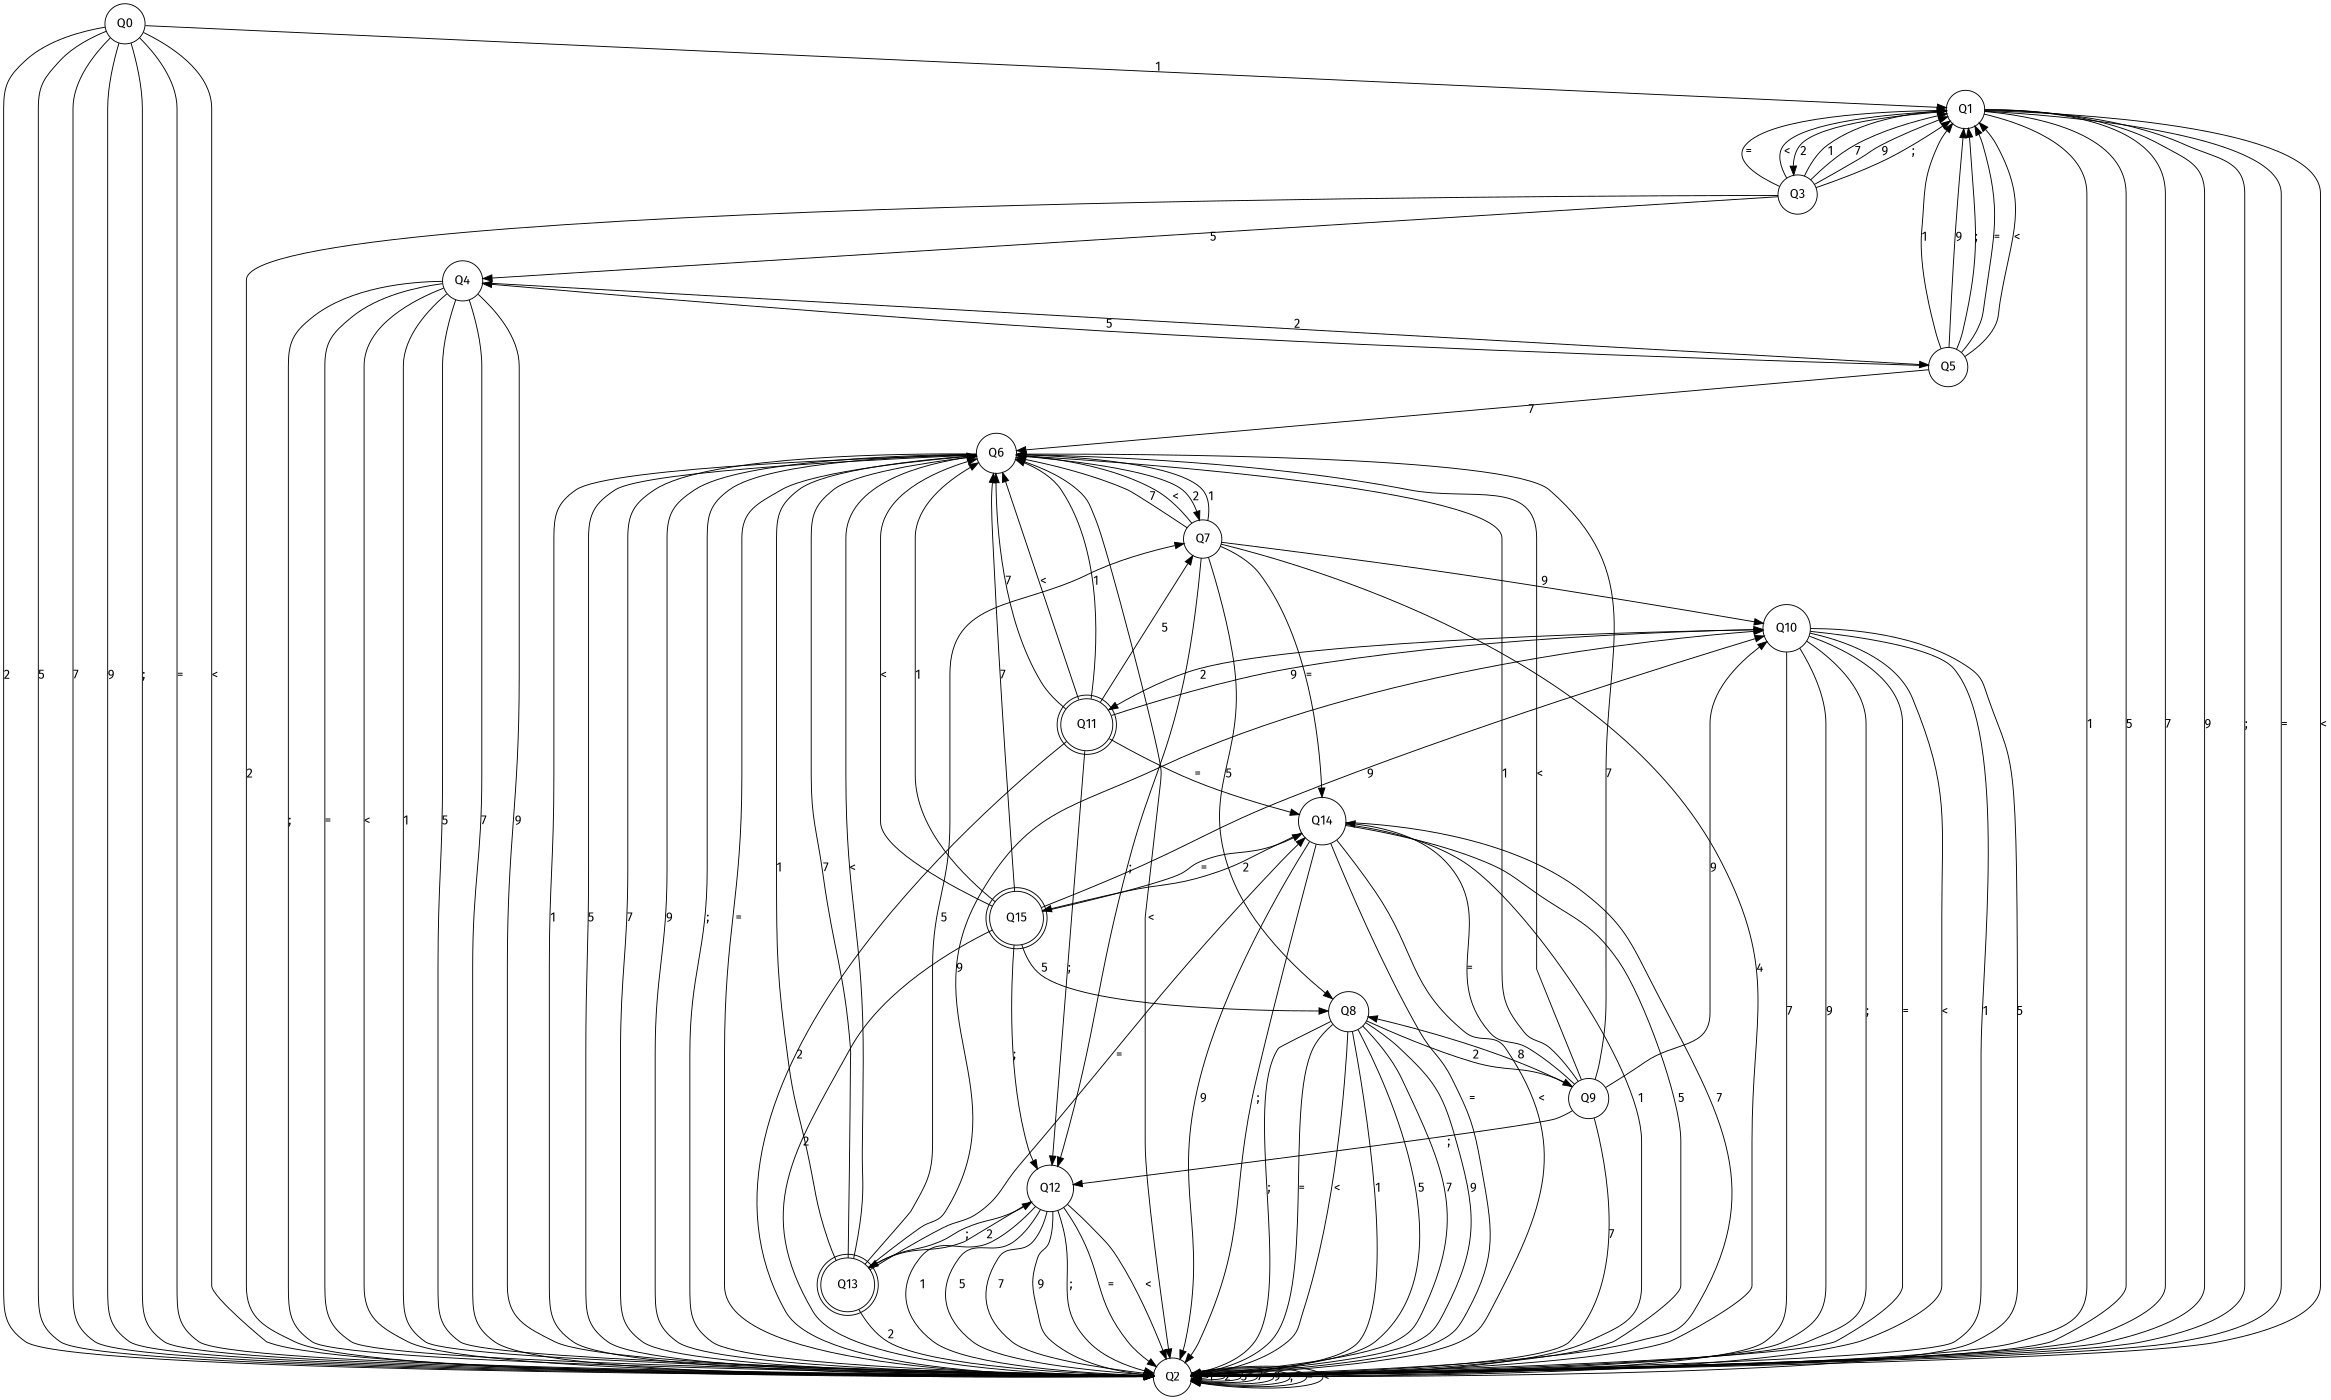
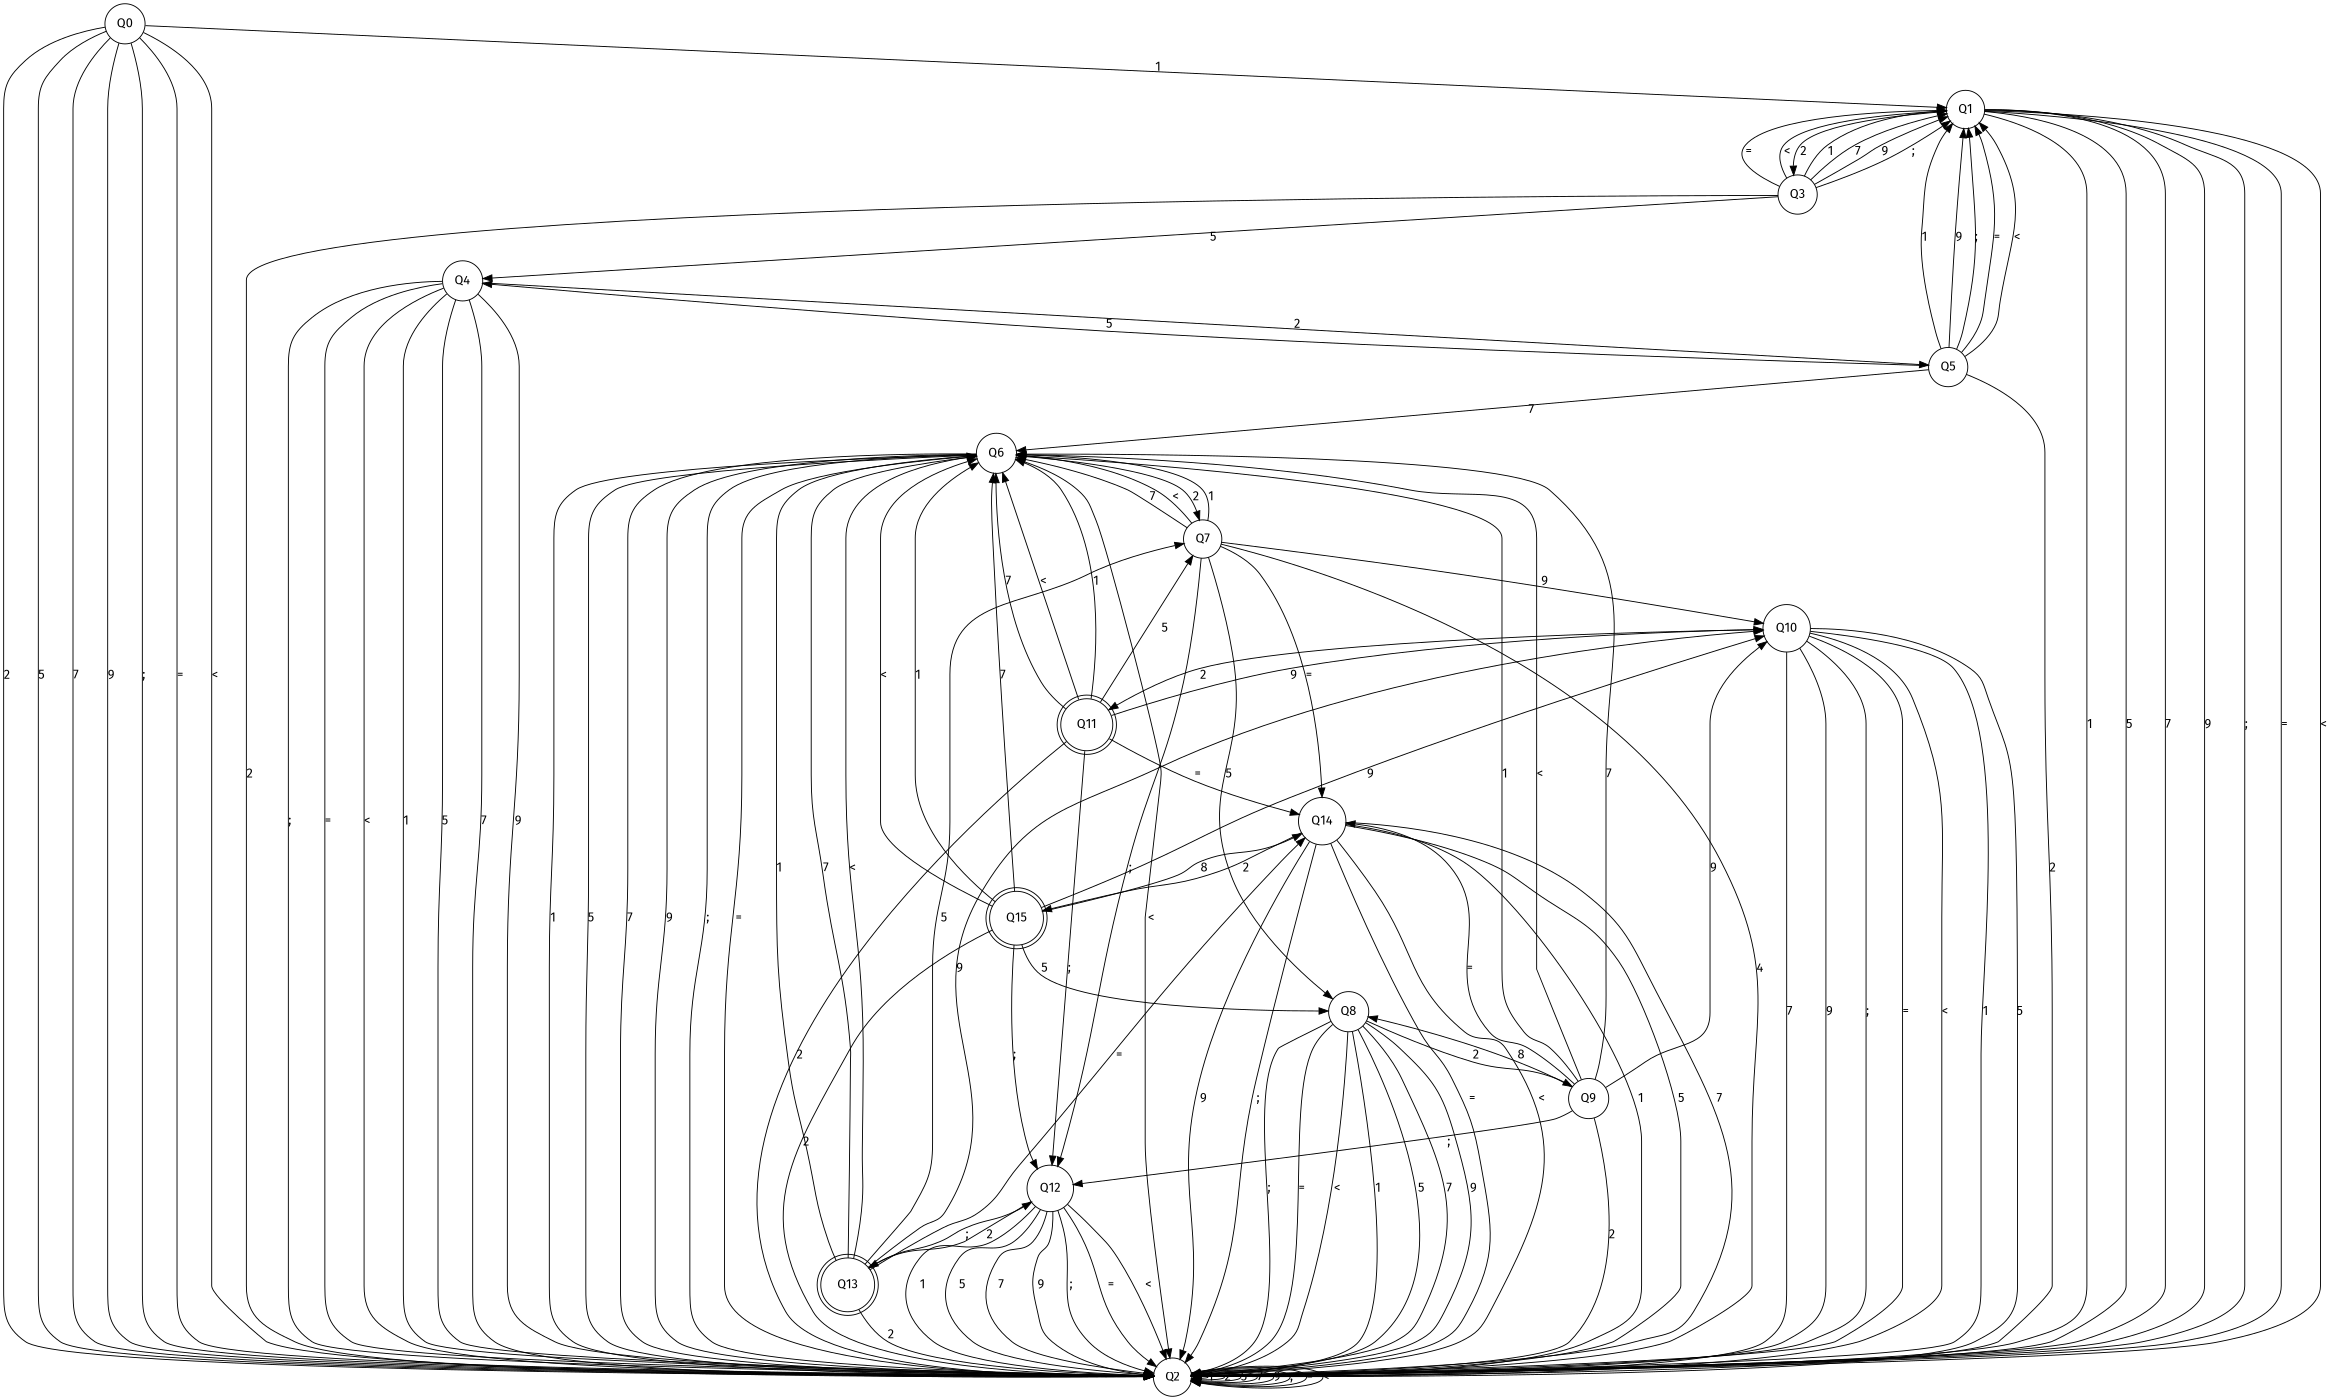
(1204, 868) -> (1204, 868)
(1612, 1235) -> (1612, 1235)
none -> (2052, 1249)
